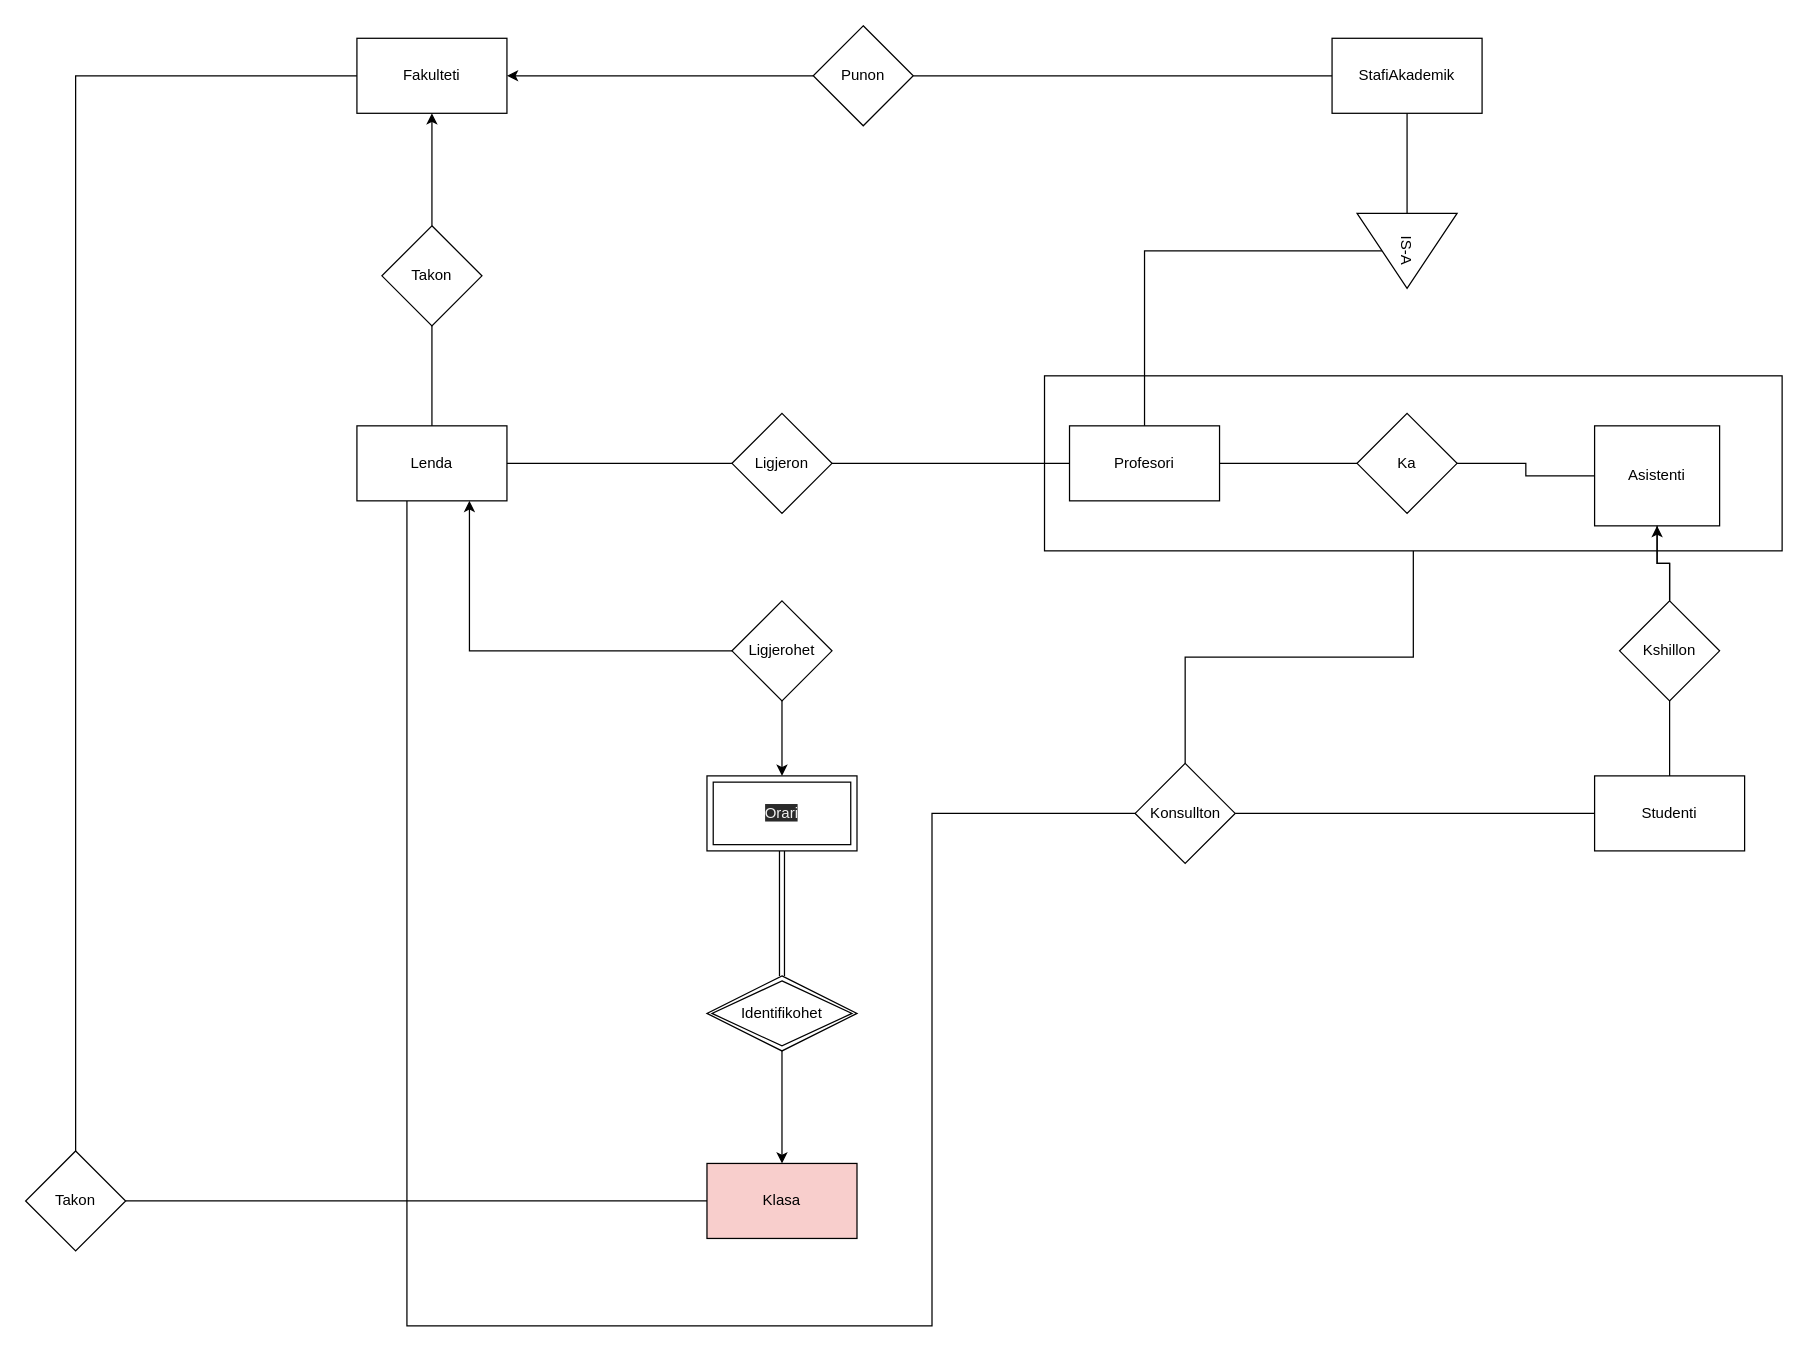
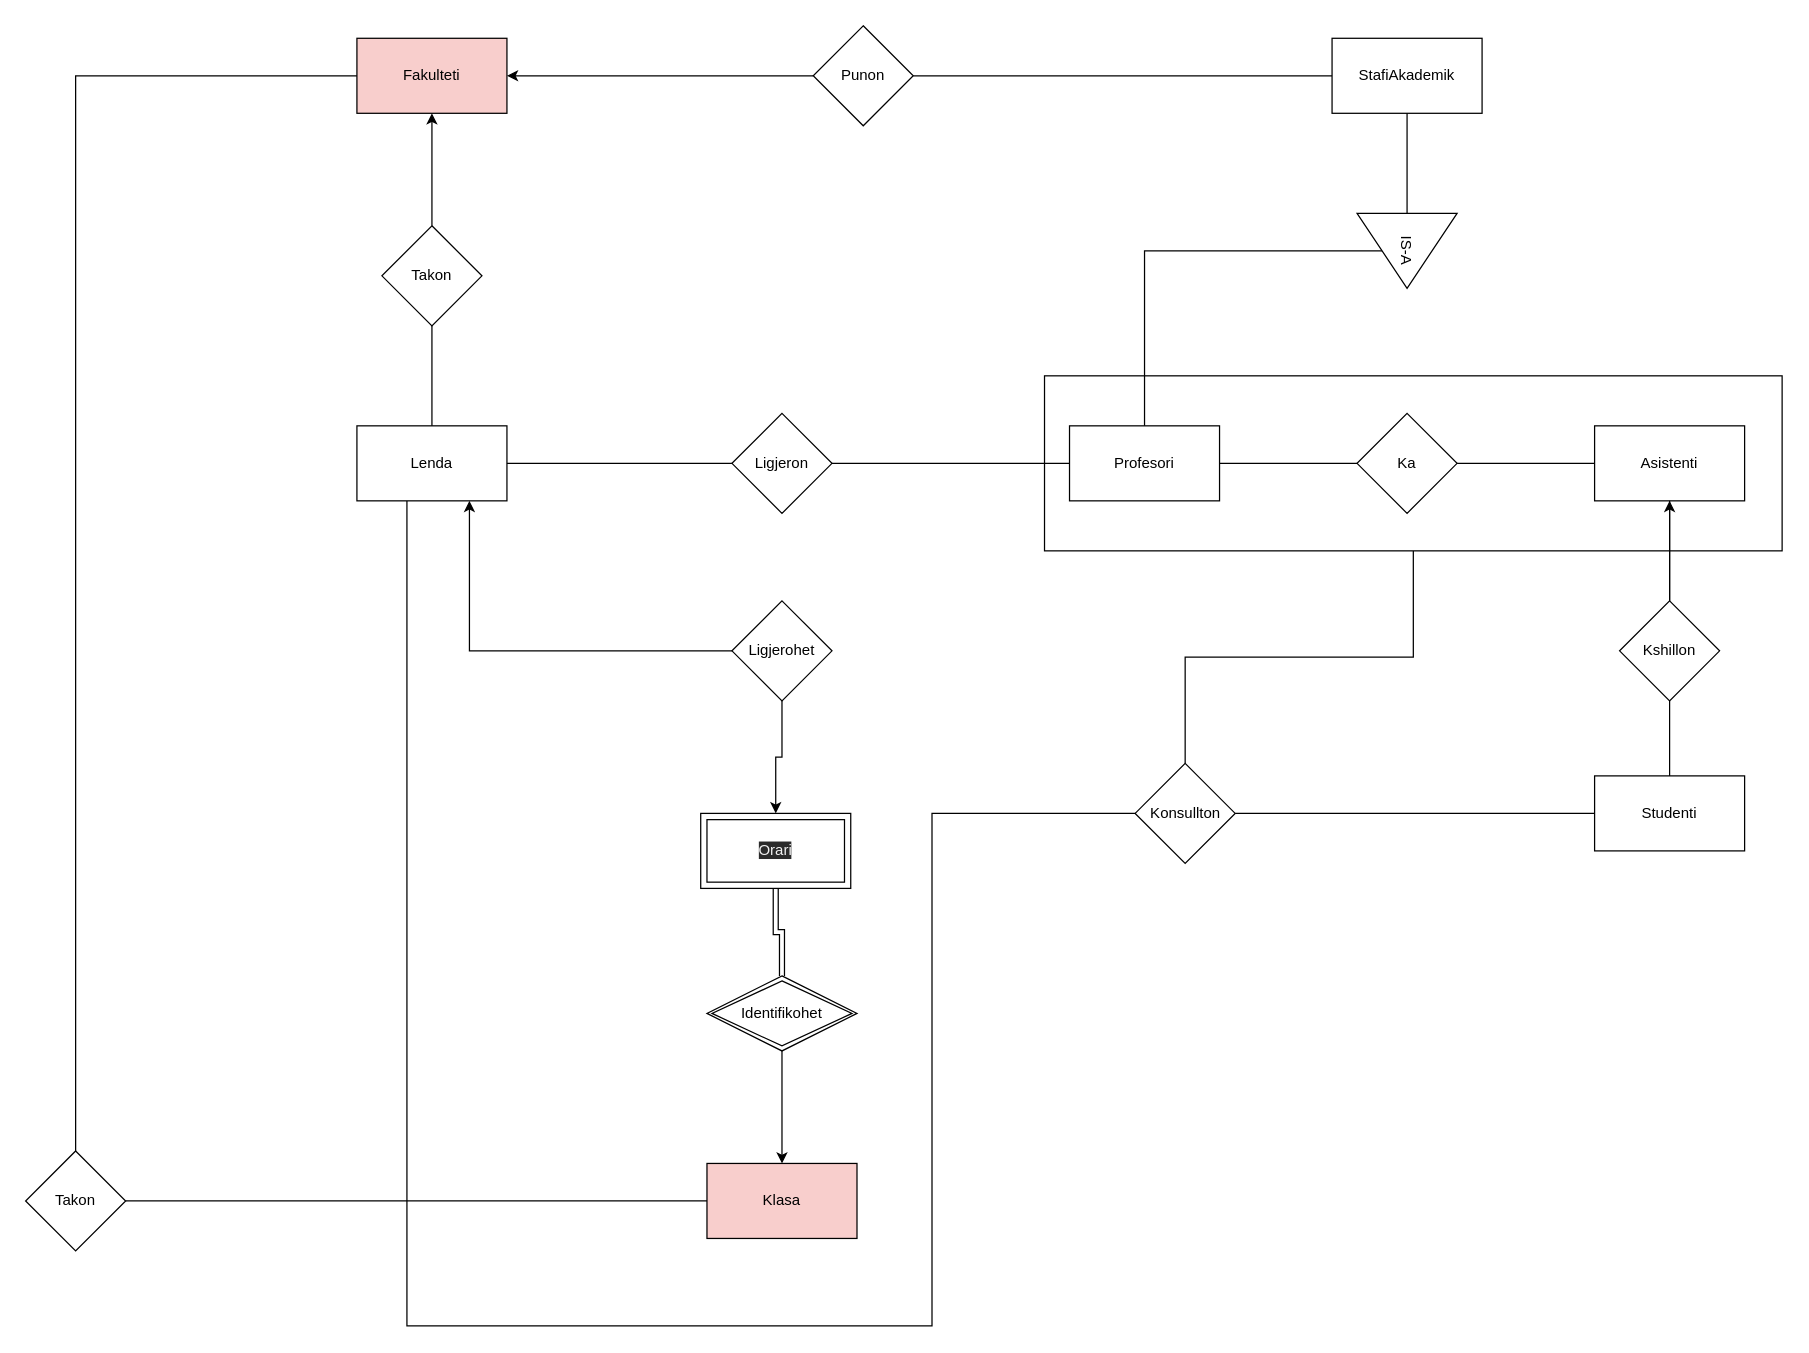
(432, 76) -> (432, 76)
(1657, 476) -> (1669, 463)
(782, 813) -> (776, 851)
